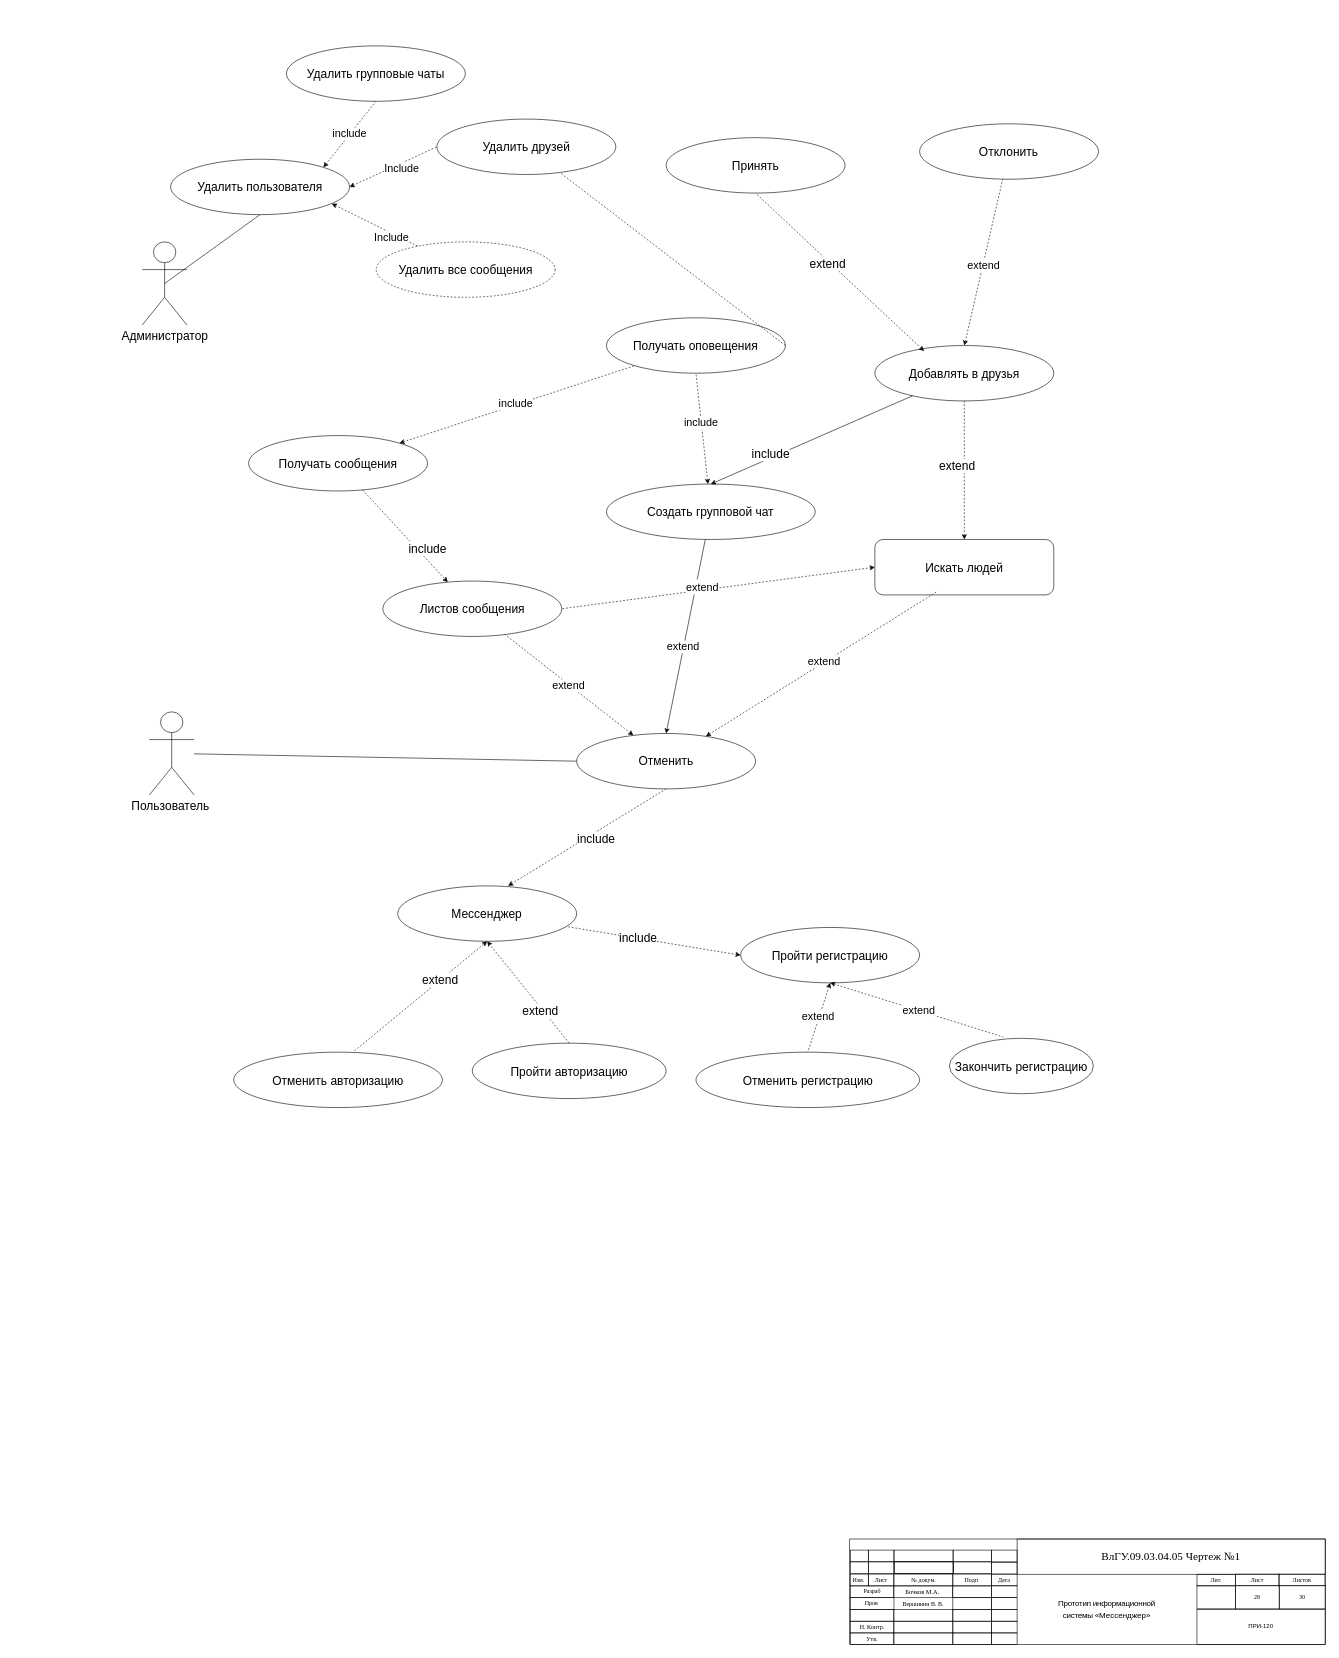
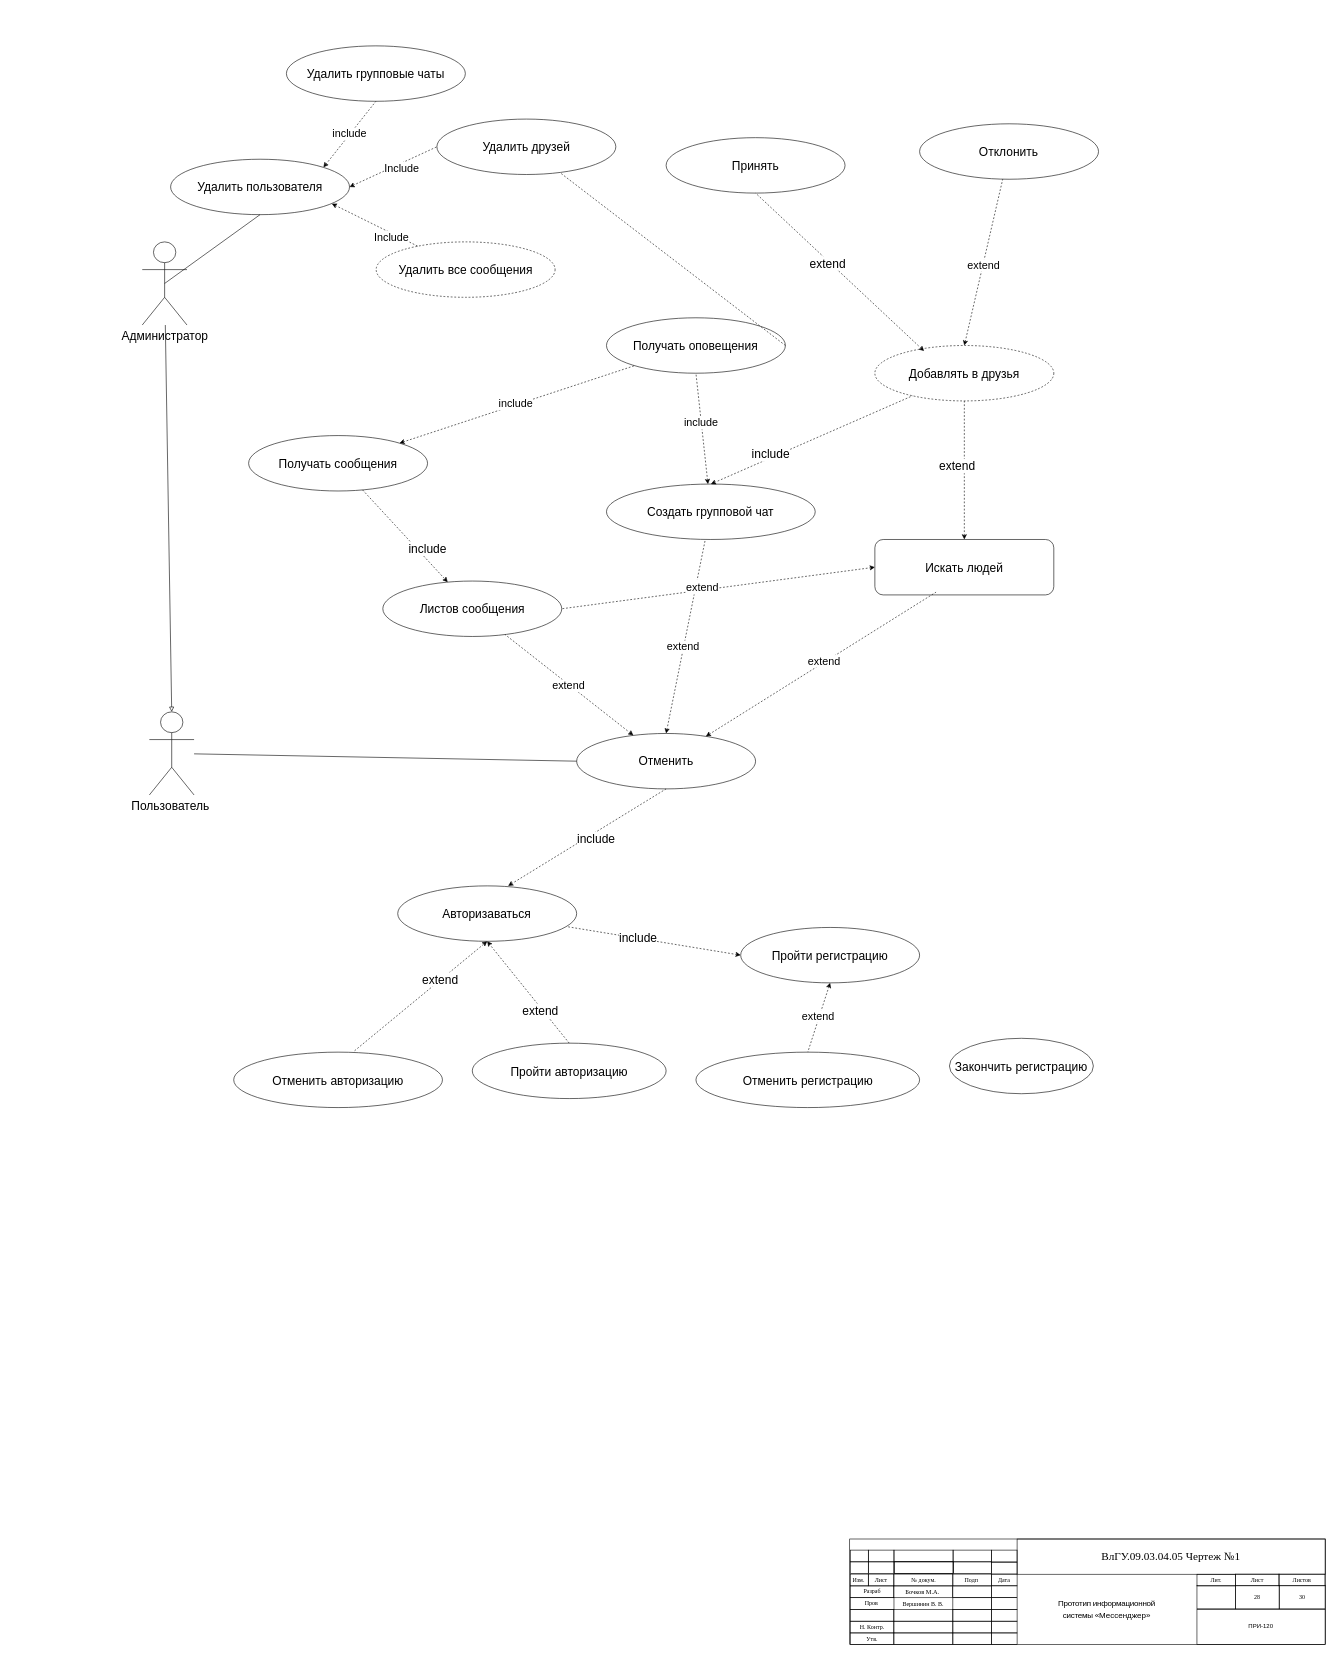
(965, 373) -> (965, 373)
(851, 423) -> (851, 423)
none -> (168, 516)
(675, 691) -> (675, 691)
(487, 914) -> (487, 914)
(916, 1010) -> none
